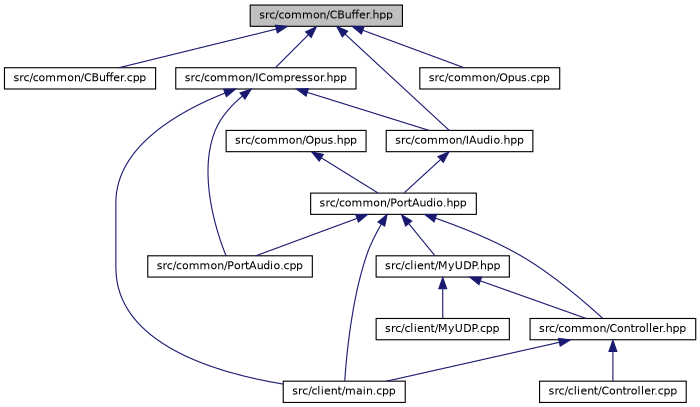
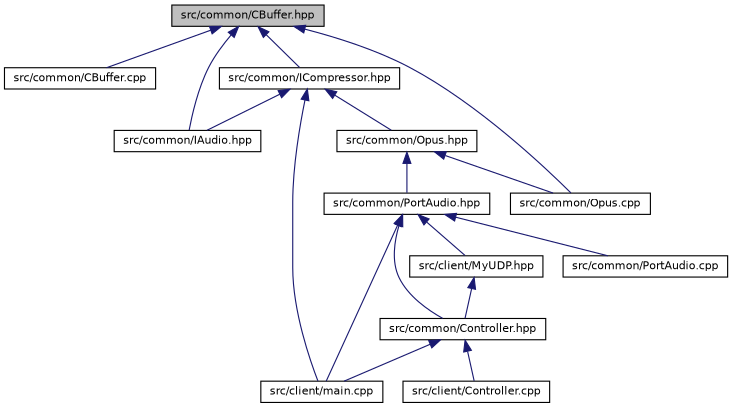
(208, 172) -> (363, 113)
none -> (499, 174)
(422, 176) -> none
(443, 329) -> none
